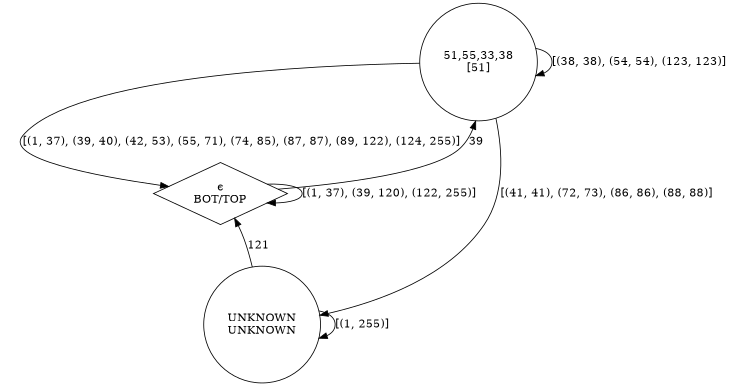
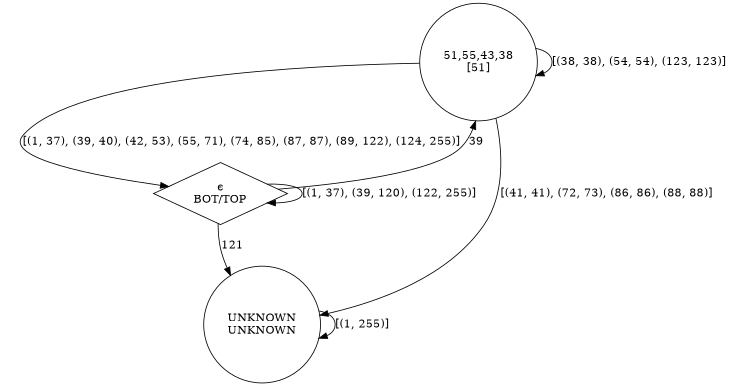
(479, 62) -> (479, 62)
(246, 246) -> (220, 246)
